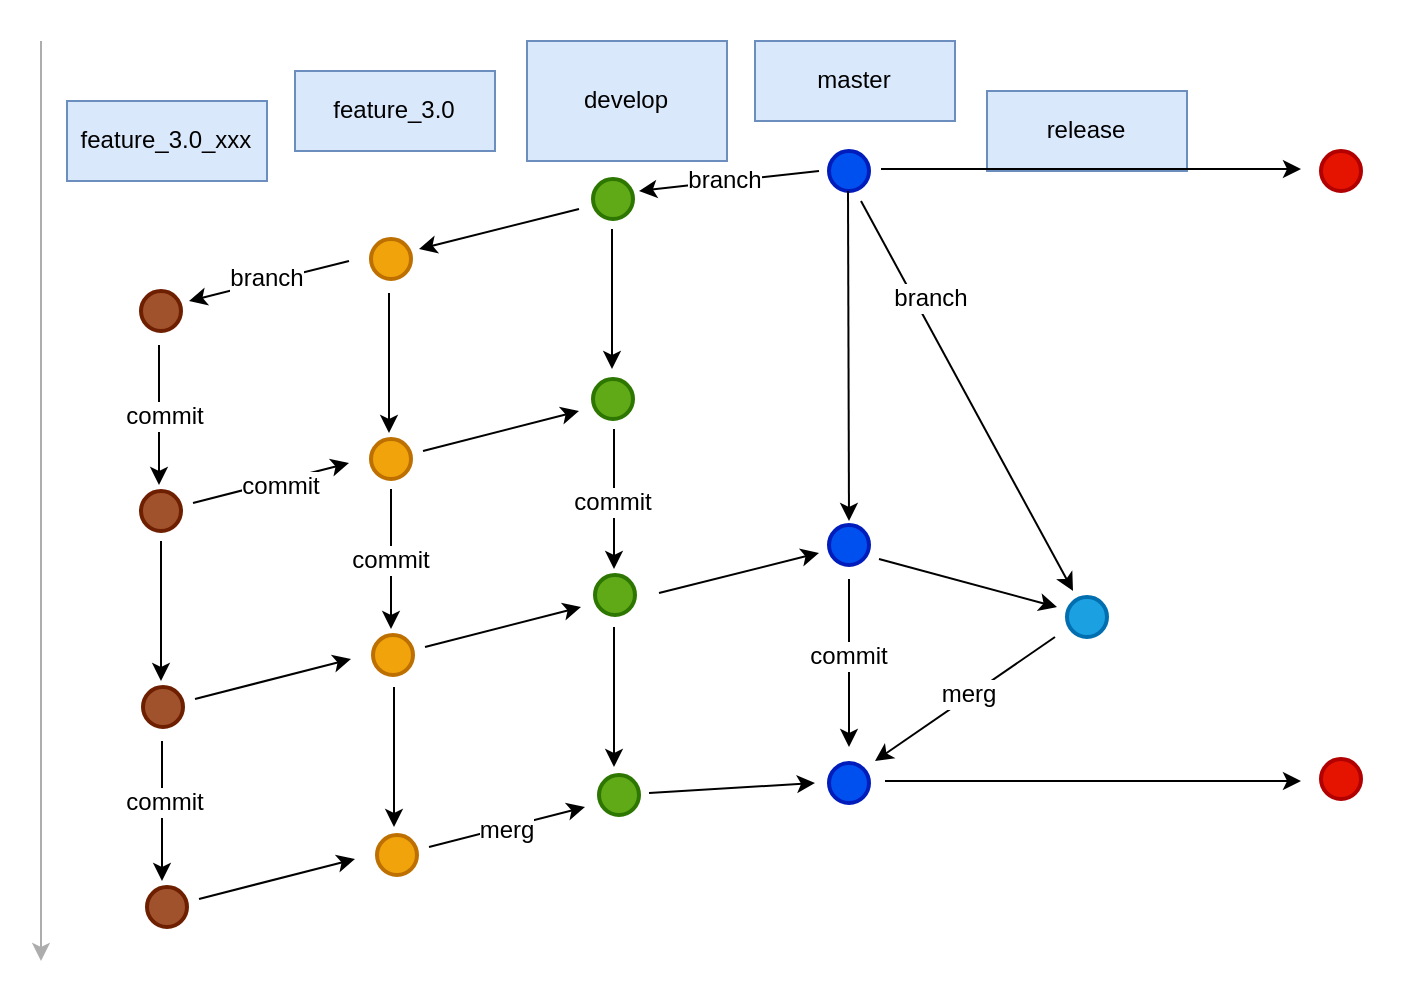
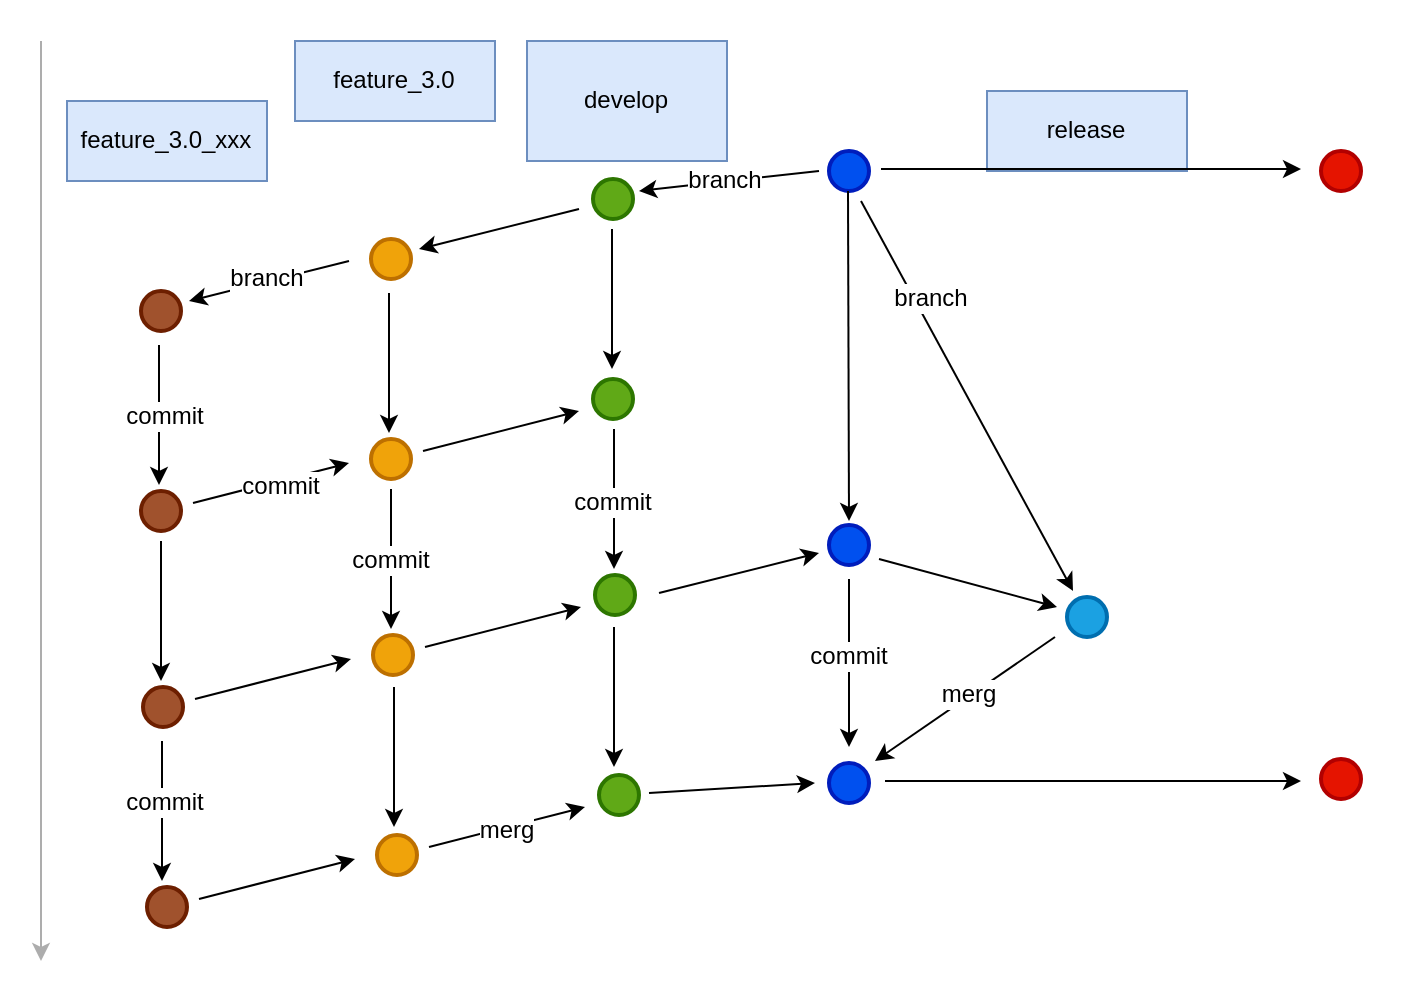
(855, 81) -> none
(395, 111) -> (395, 81)
